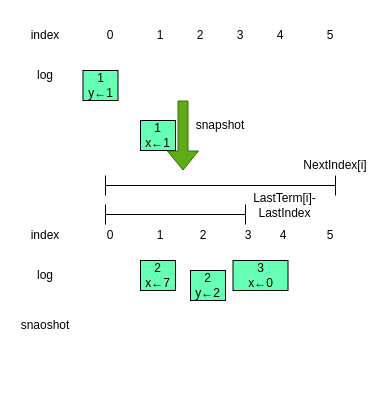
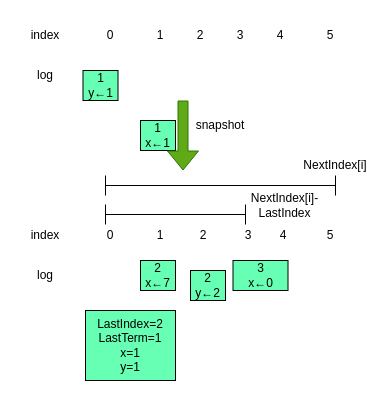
(285, 206) -> (285, 206)
(46, 326) -> none
none -> (131, 346)
